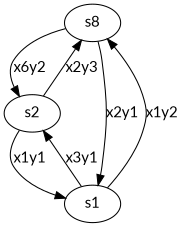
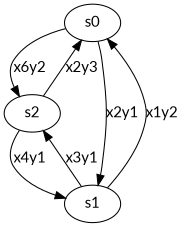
(93, 23) -> (93, 23)
(30, 159) -> (30, 159)
